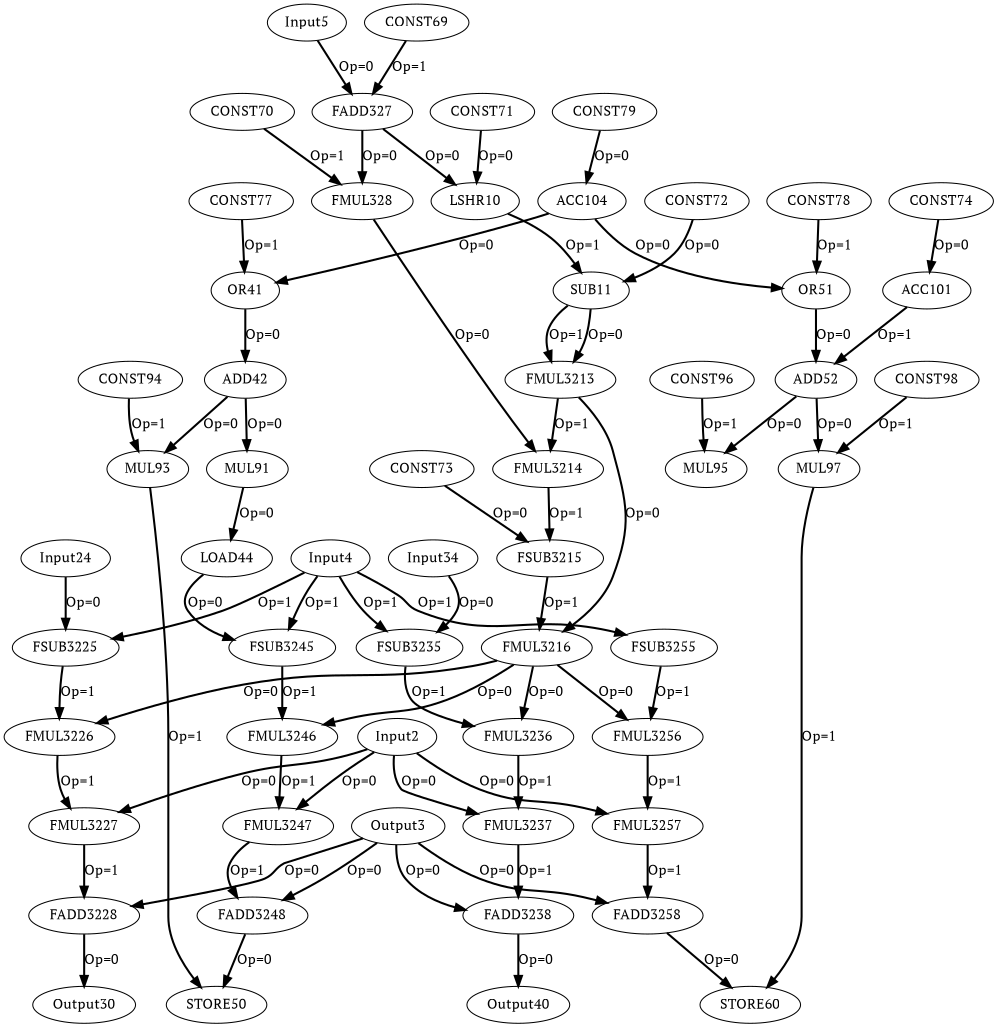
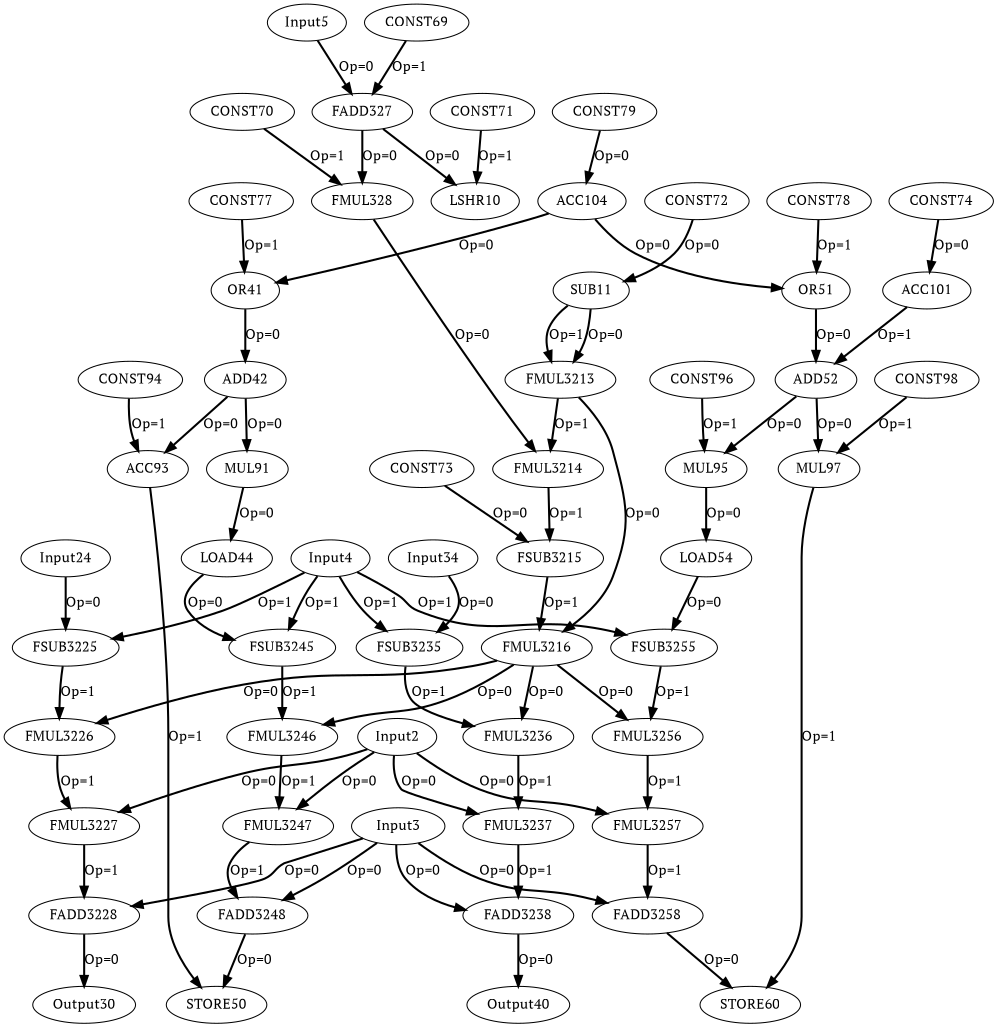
(496, 157) -> (496, 157)
(545, 234) -> none
(148, 469) -> (148, 469)
none -> (706, 558)
(398, 826) -> (398, 826)
